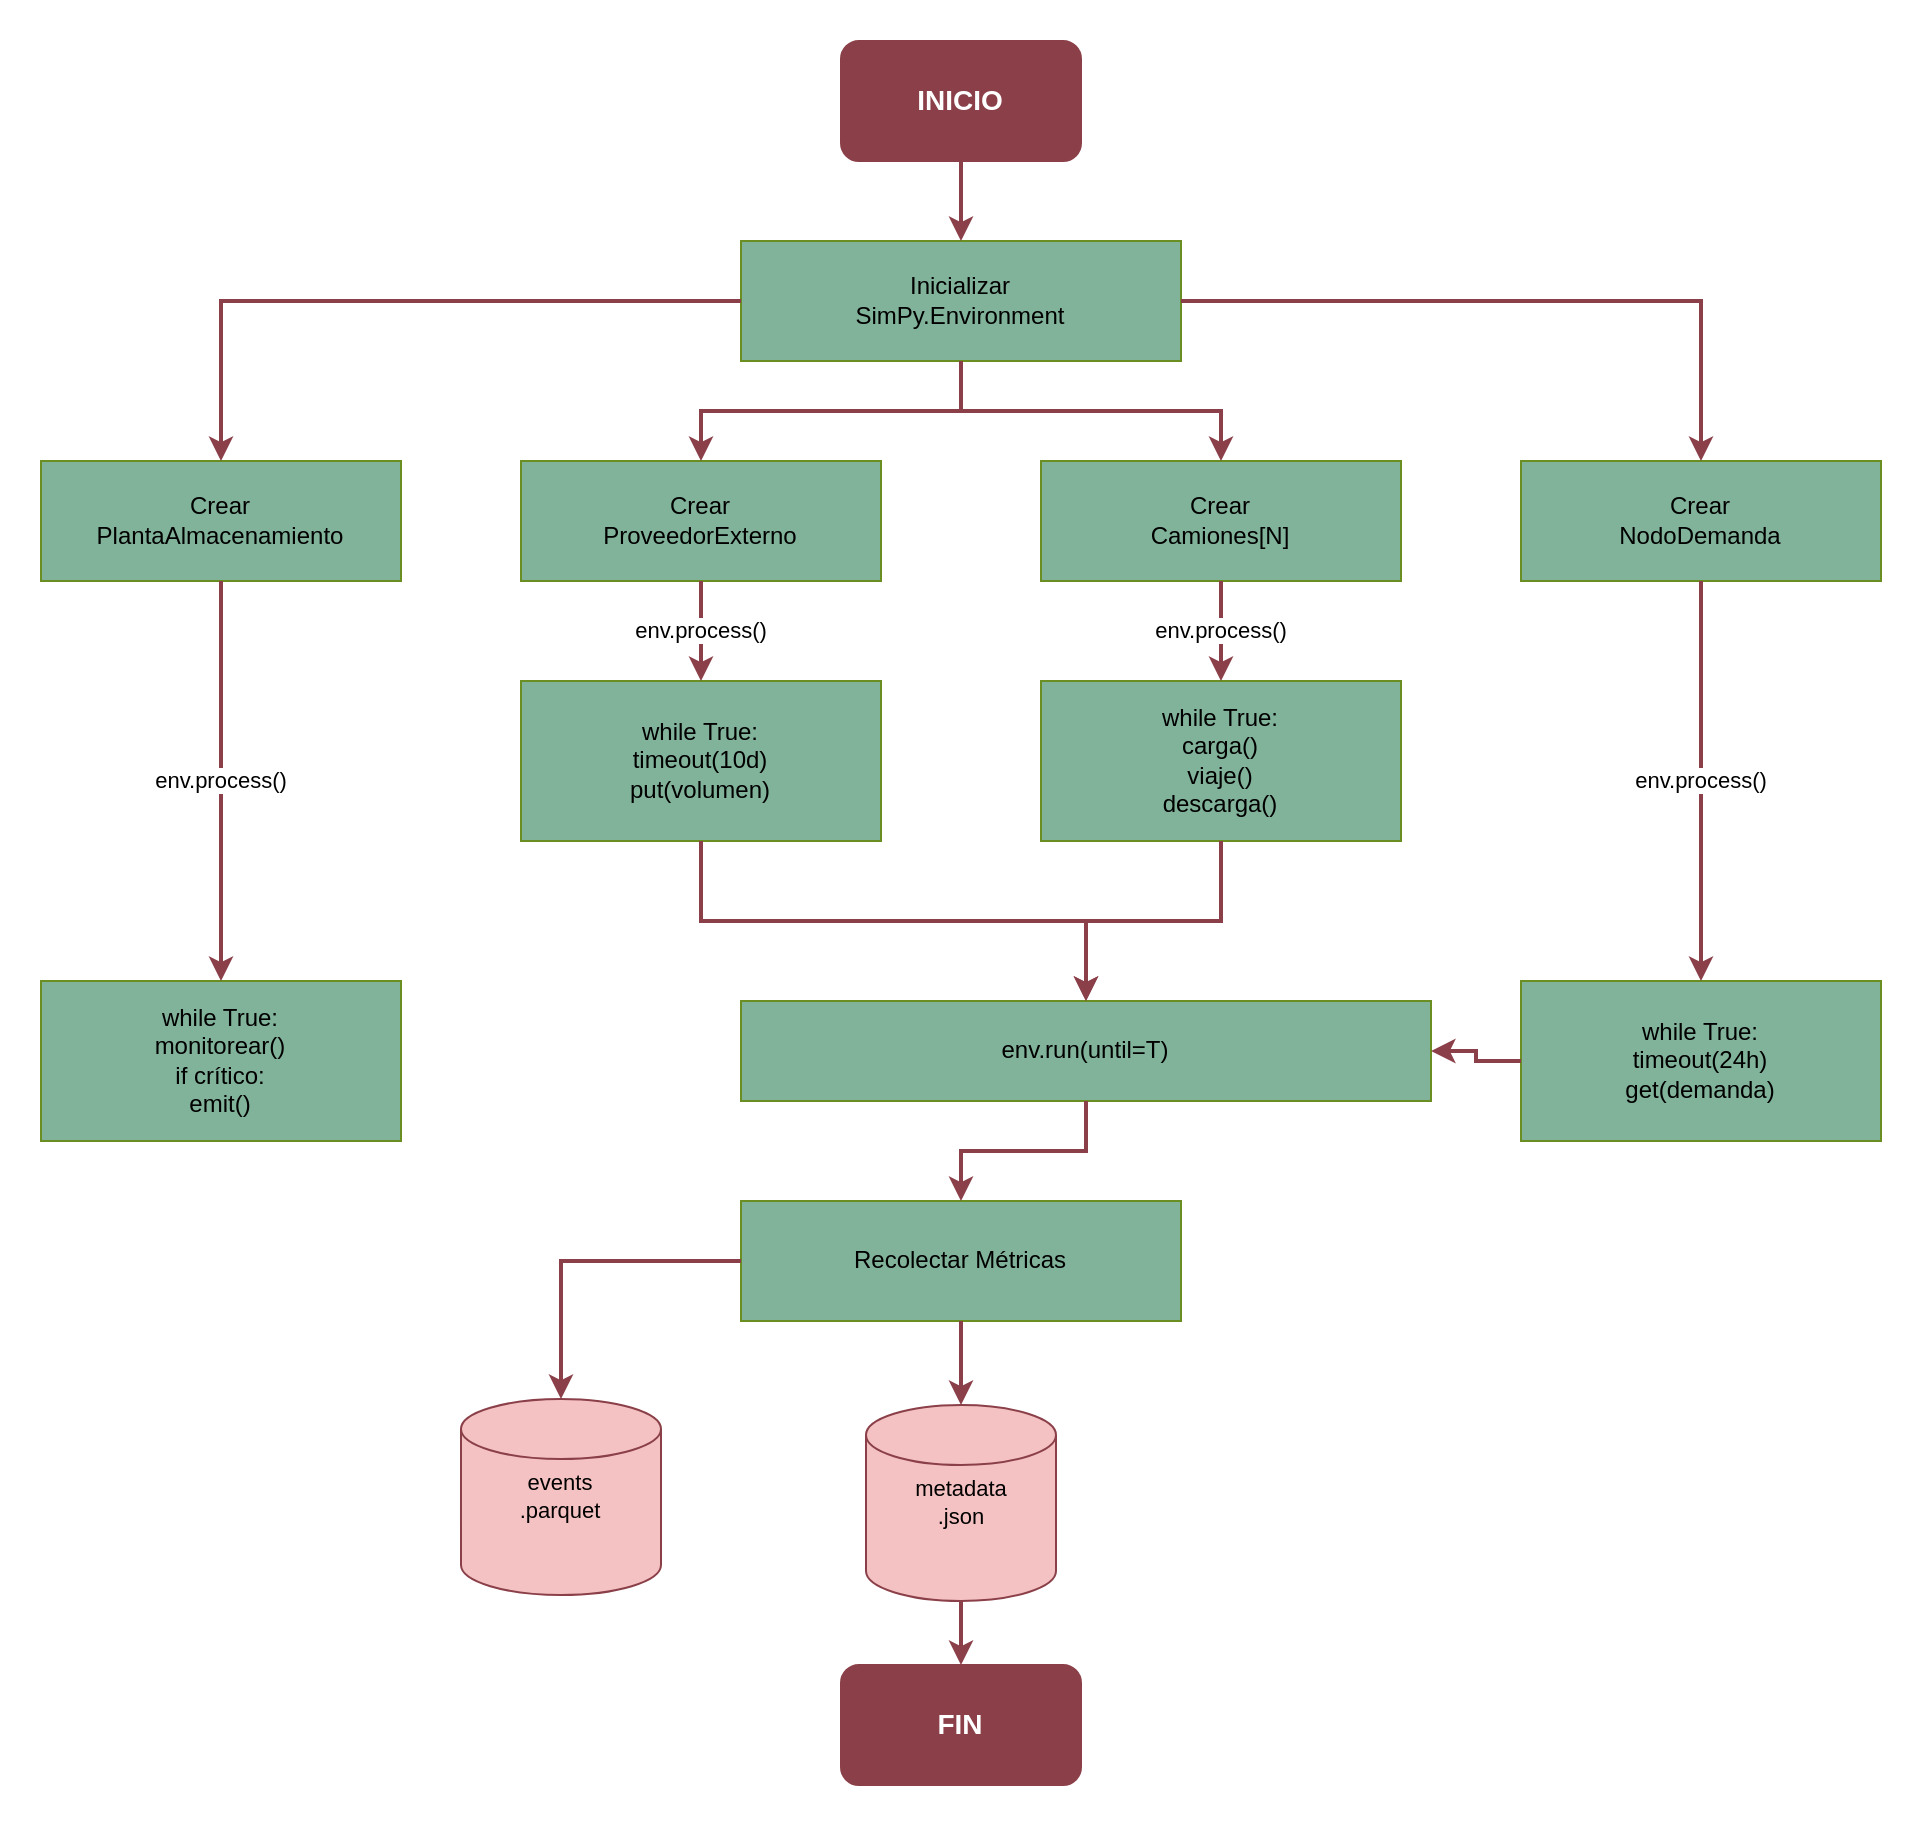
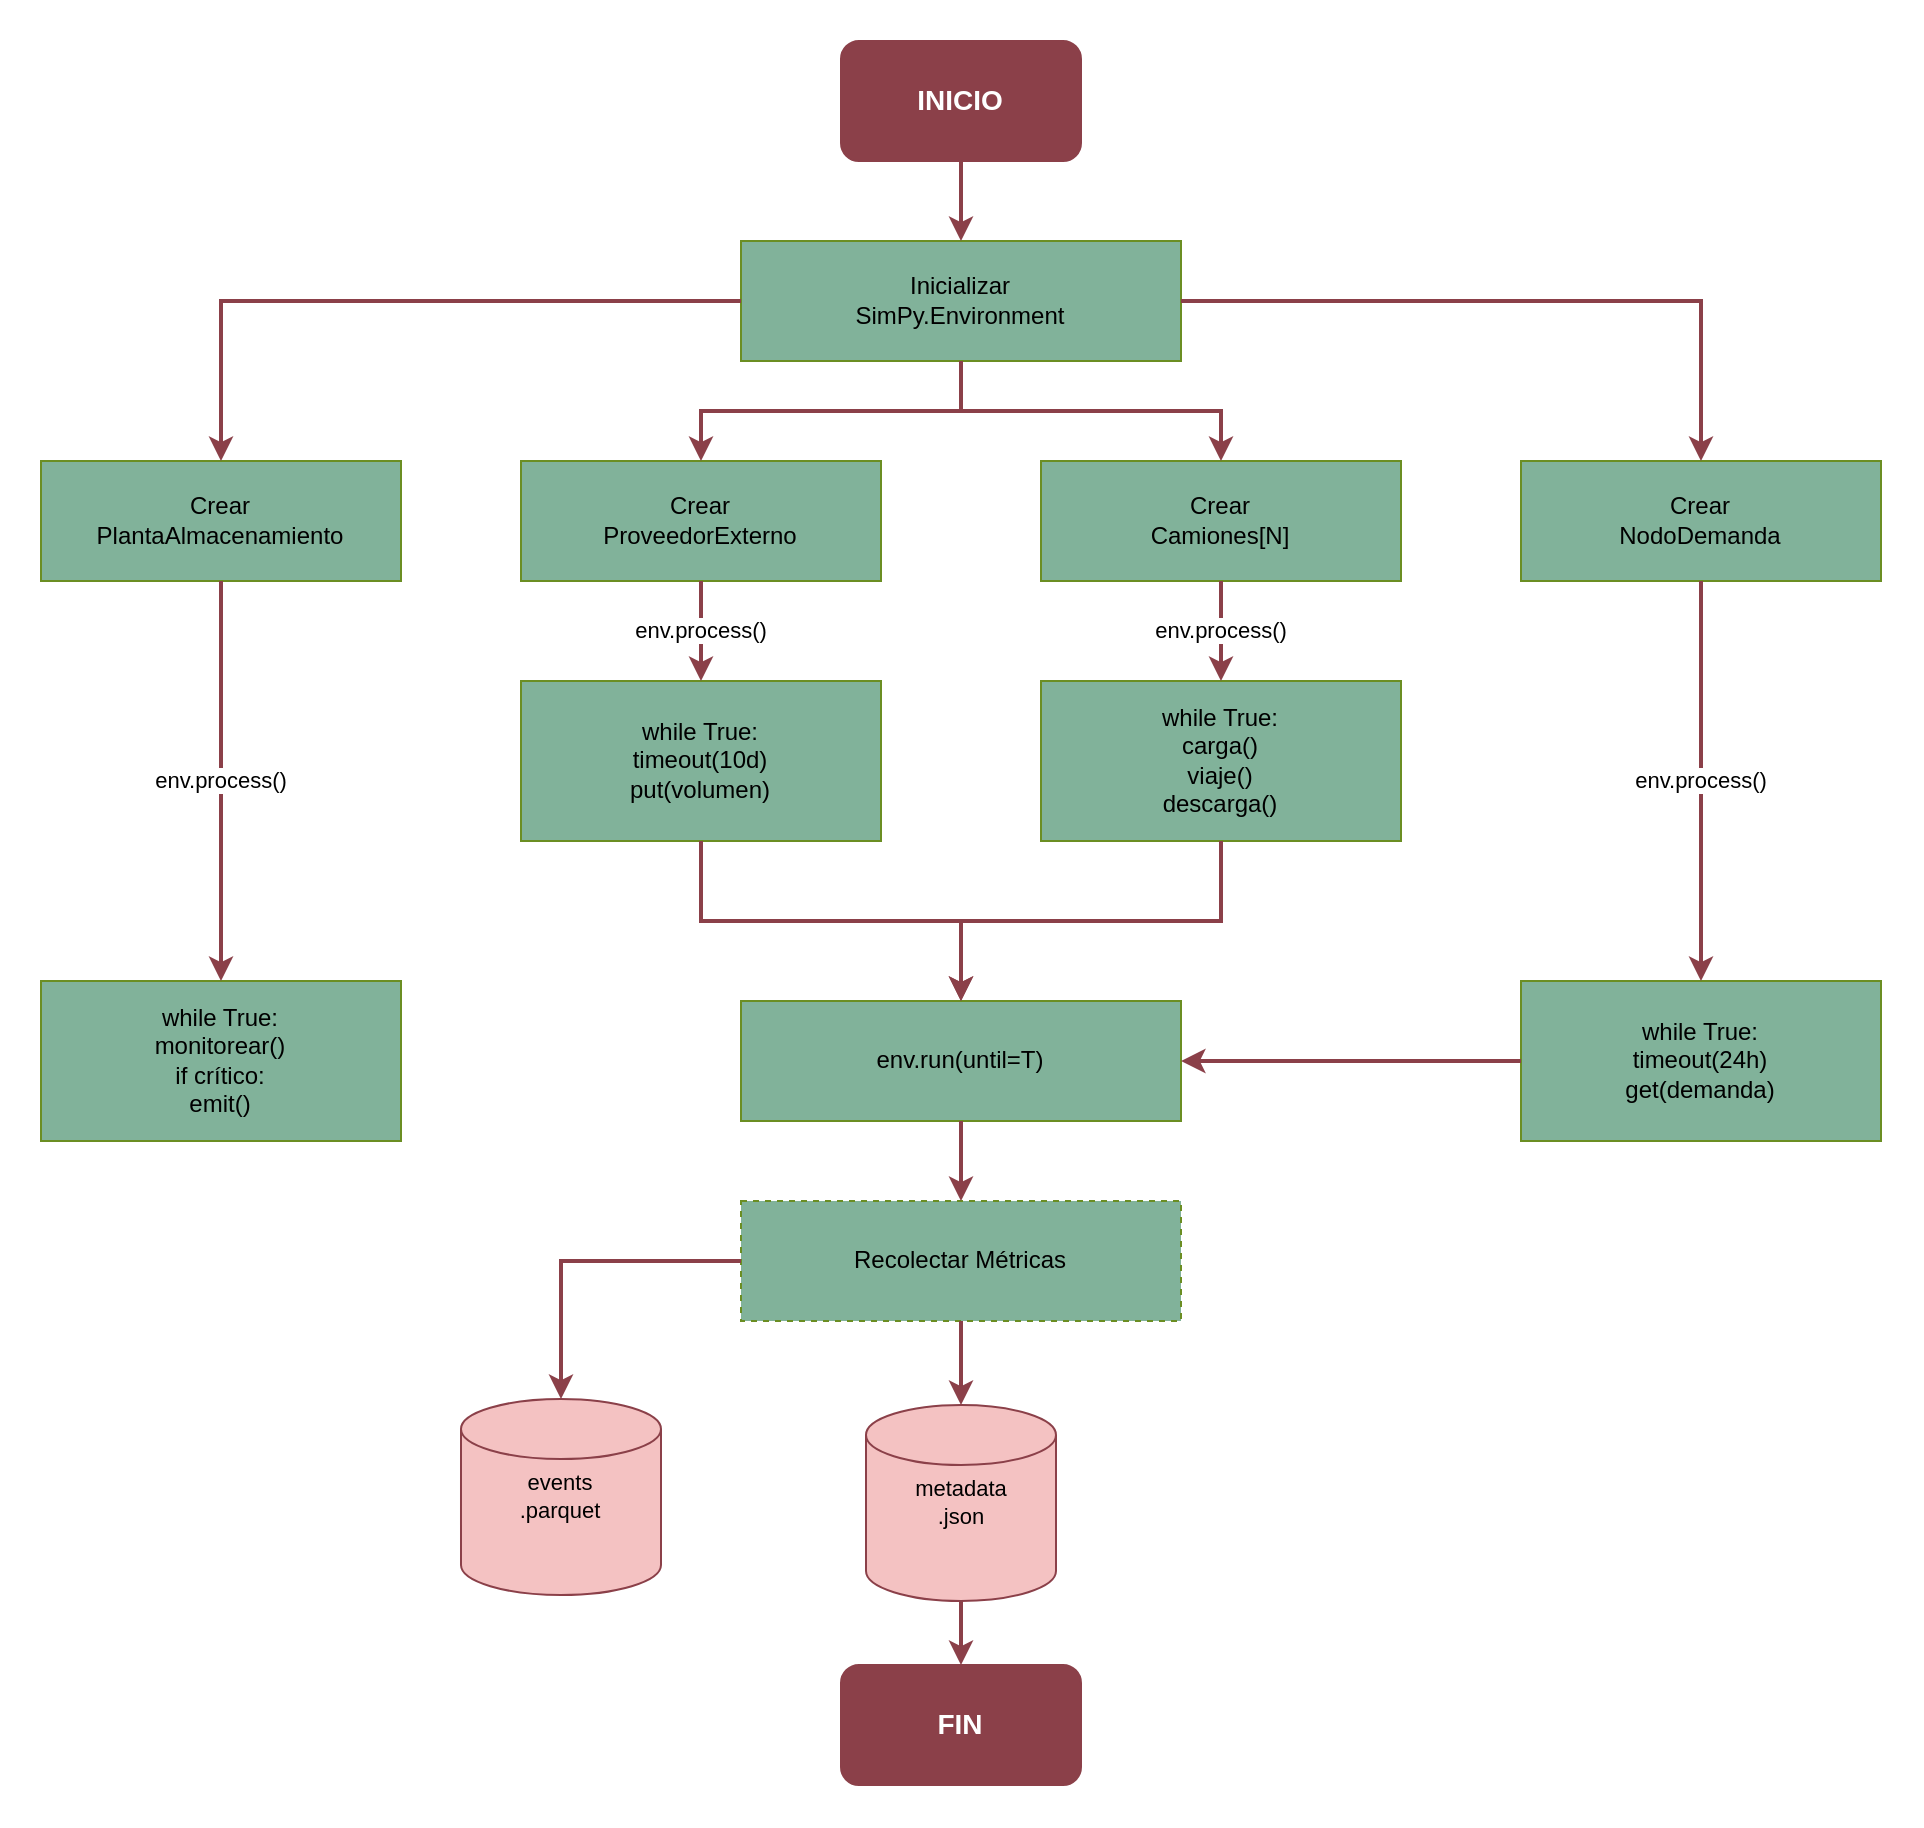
(1086, 1051) -> (961, 1061)
(961, 1261) -> (961, 1261)
